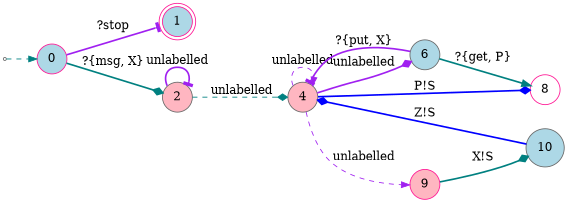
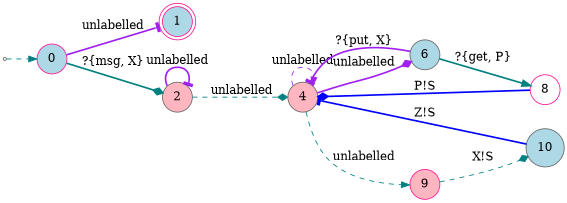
(113, 26) -> (113, 26)
(419, 94) -> (429, 93)
(427, 123) -> (424, 123)
(338, 168) -> (338, 168)
(480, 173) -> (480, 173)
